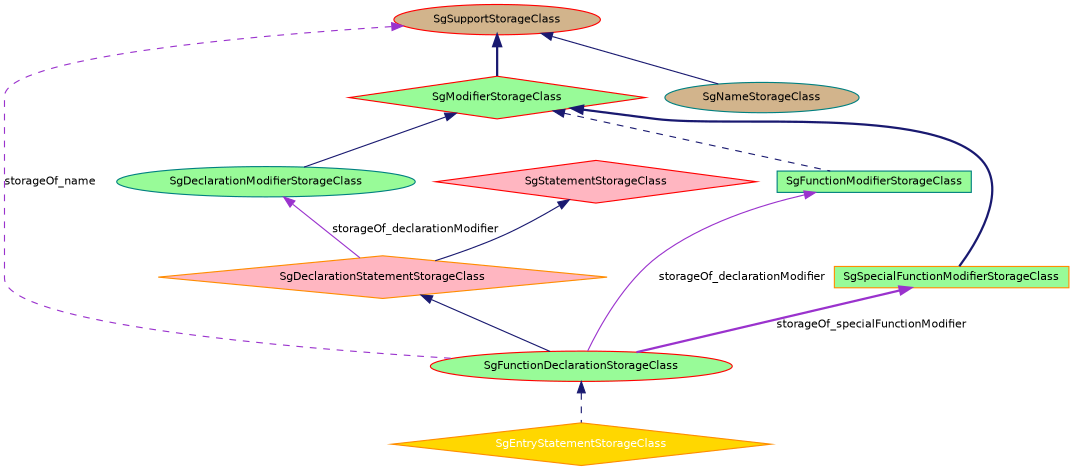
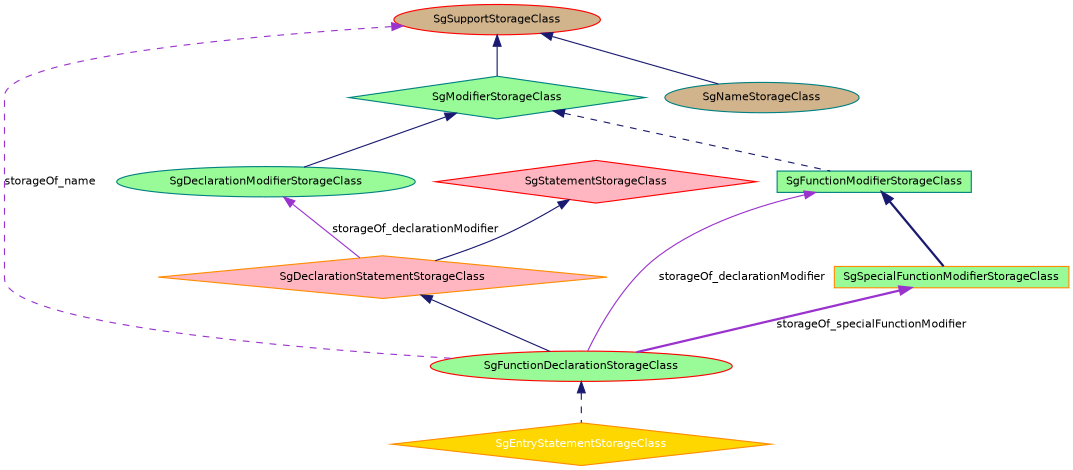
(497, 61) -> (497, 61)
(497, 98) -> (497, 98)
(844, 124) -> (917, 234)
